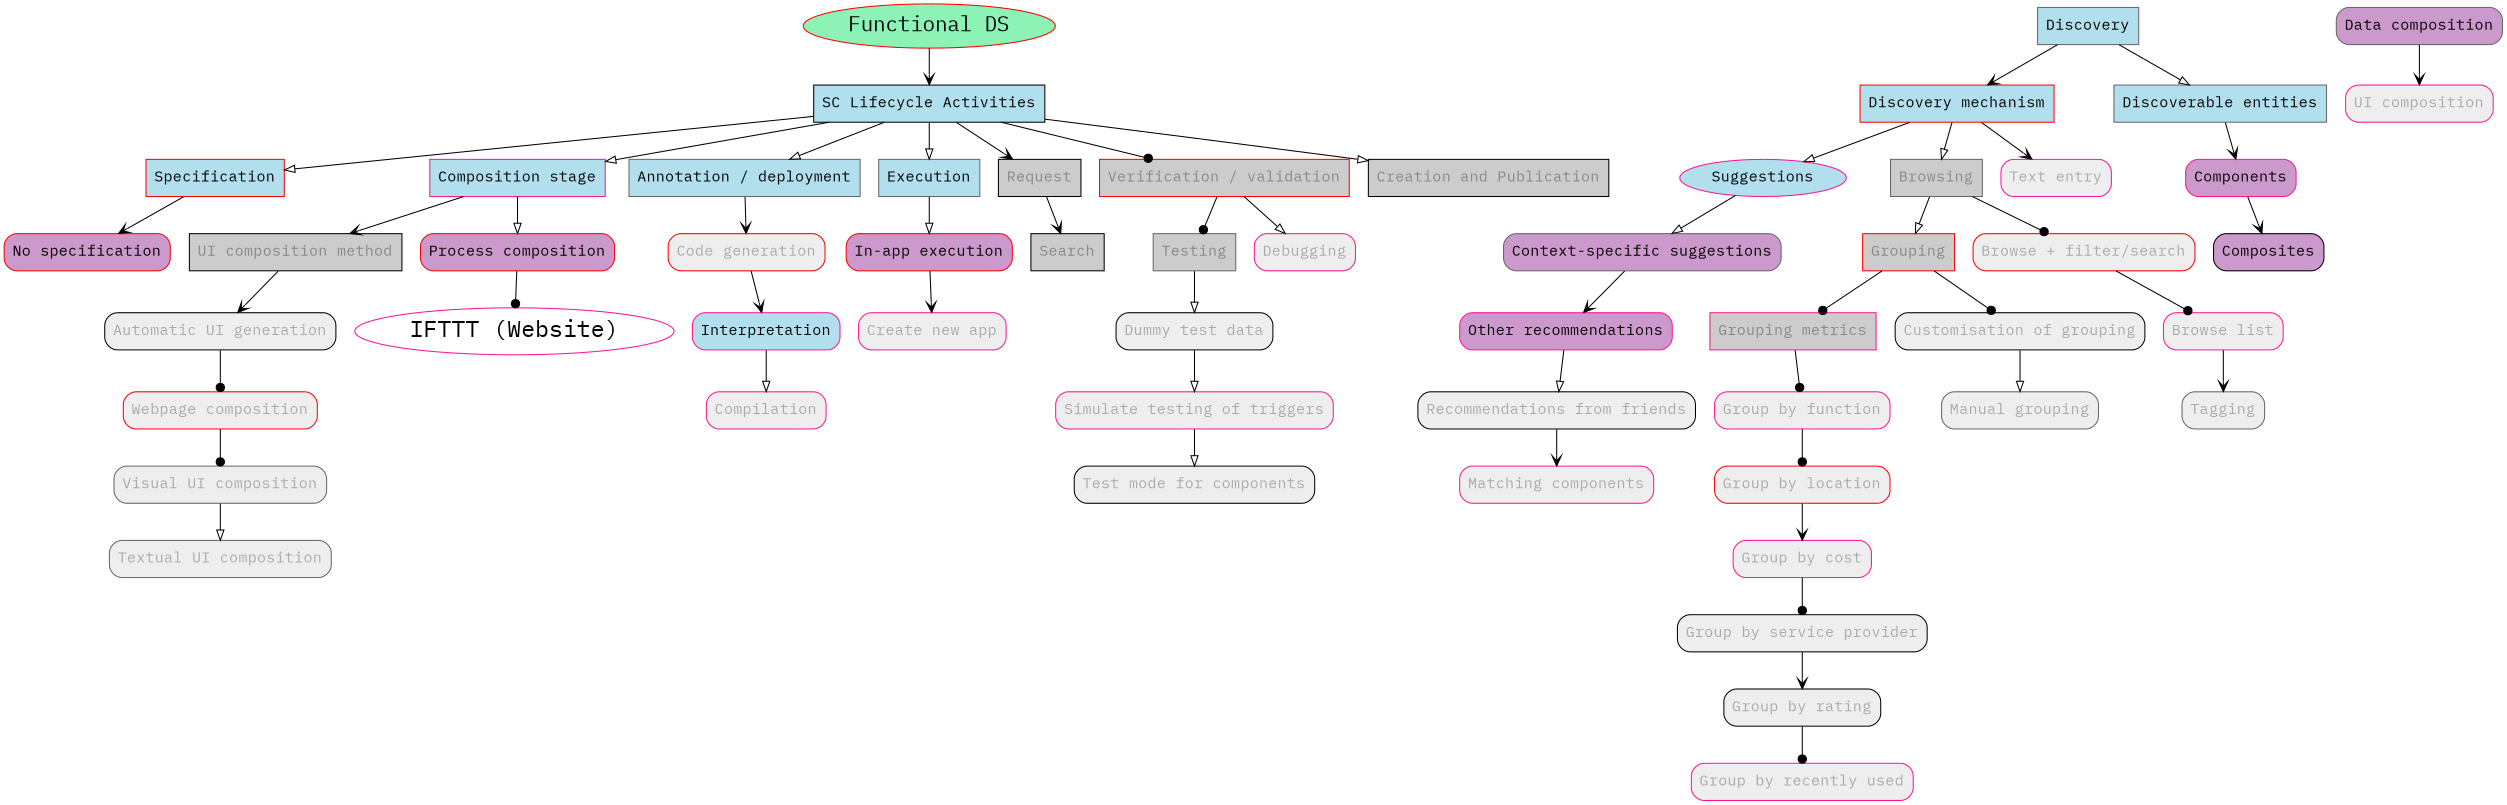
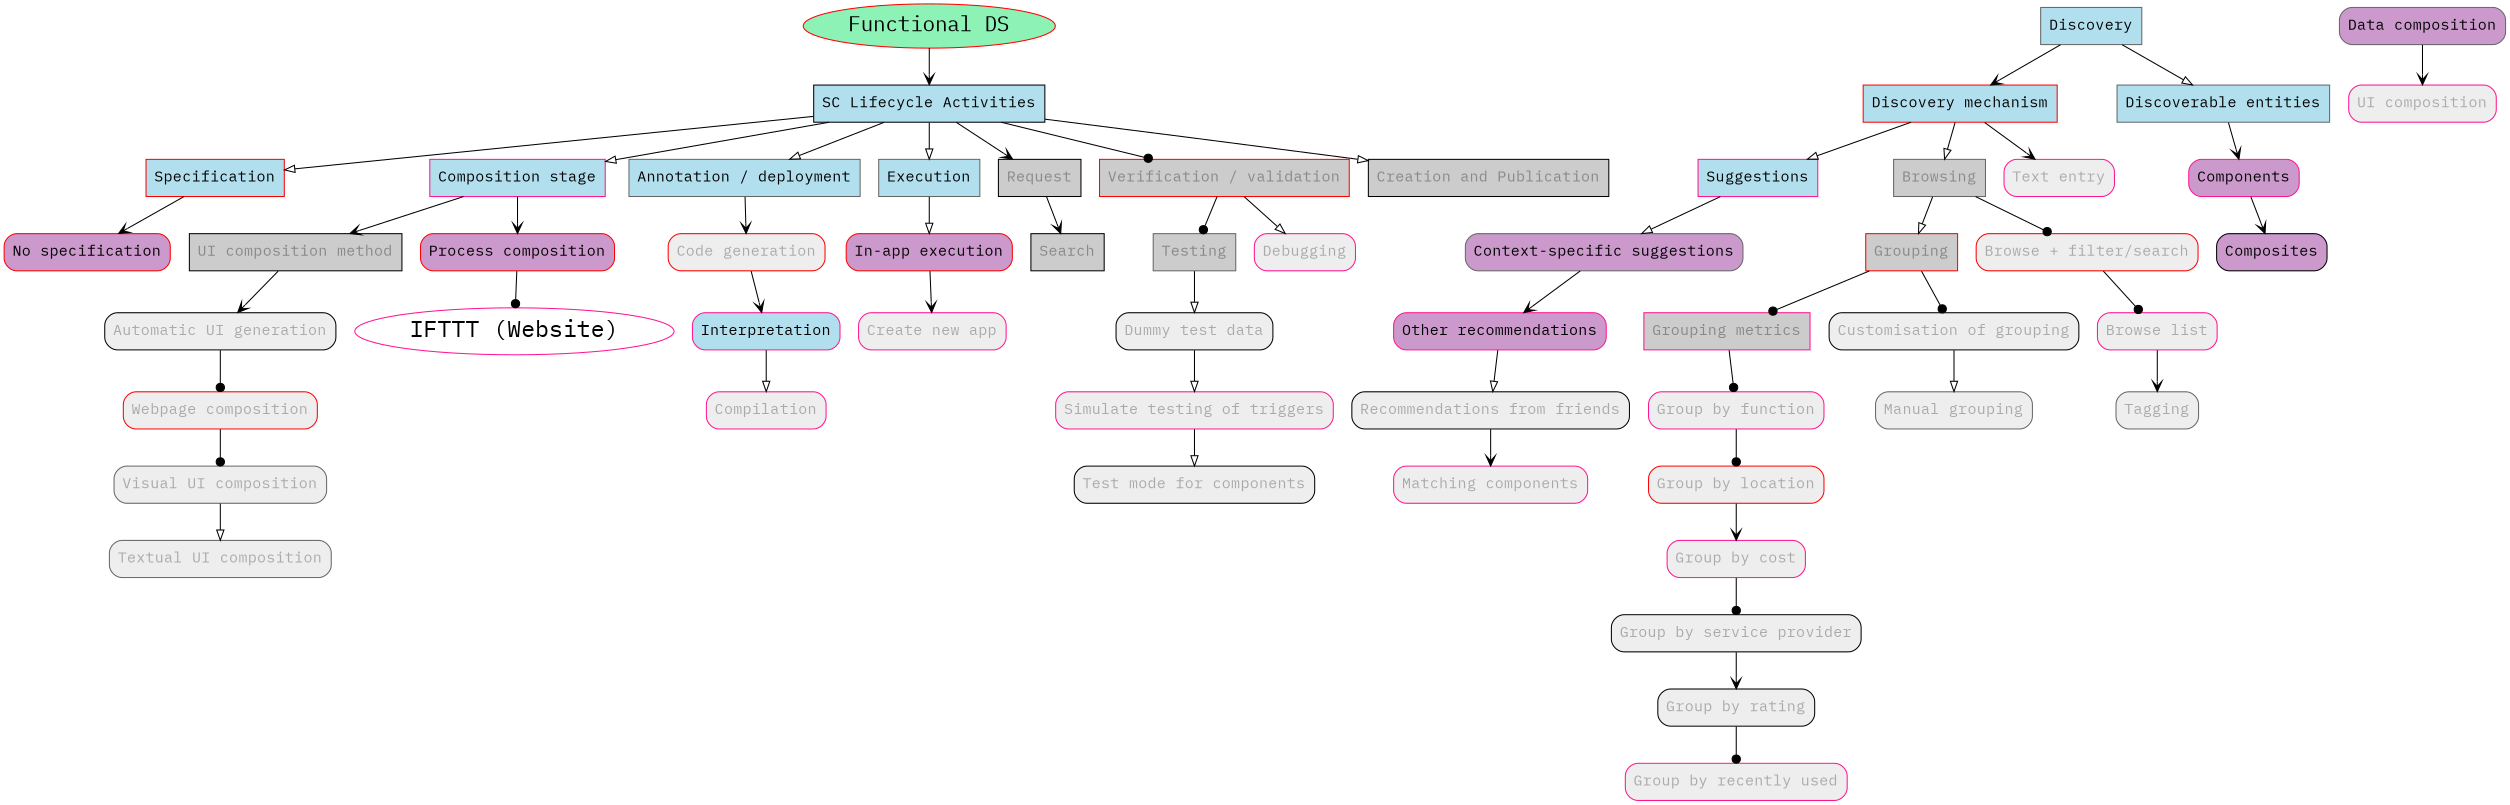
(1763, 178) -> (1758, 178)
(518, 210) -> (518, 210)
